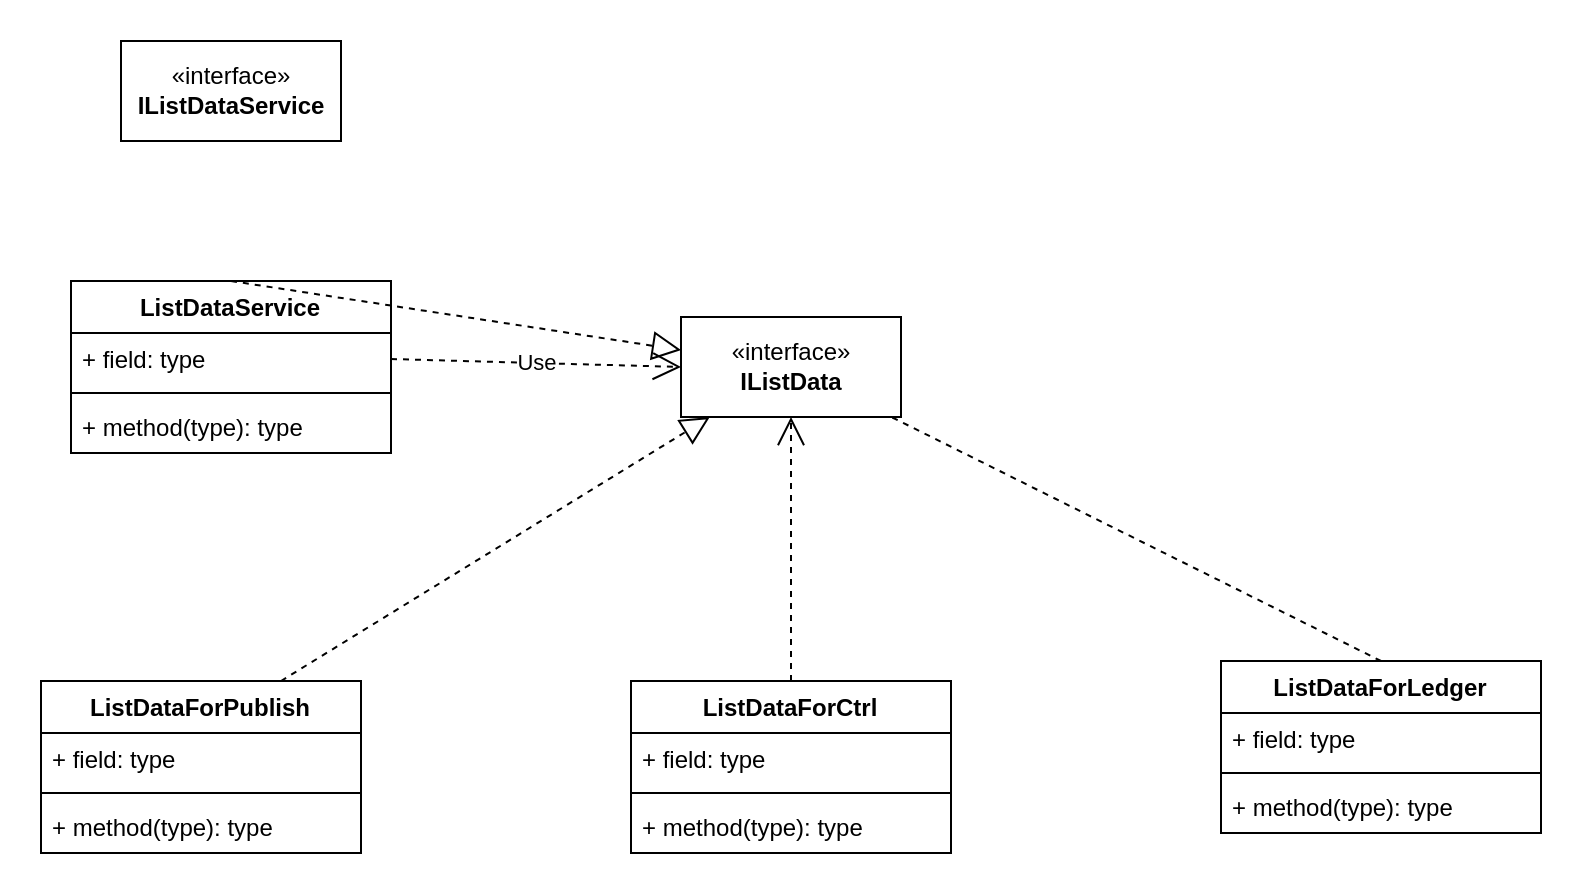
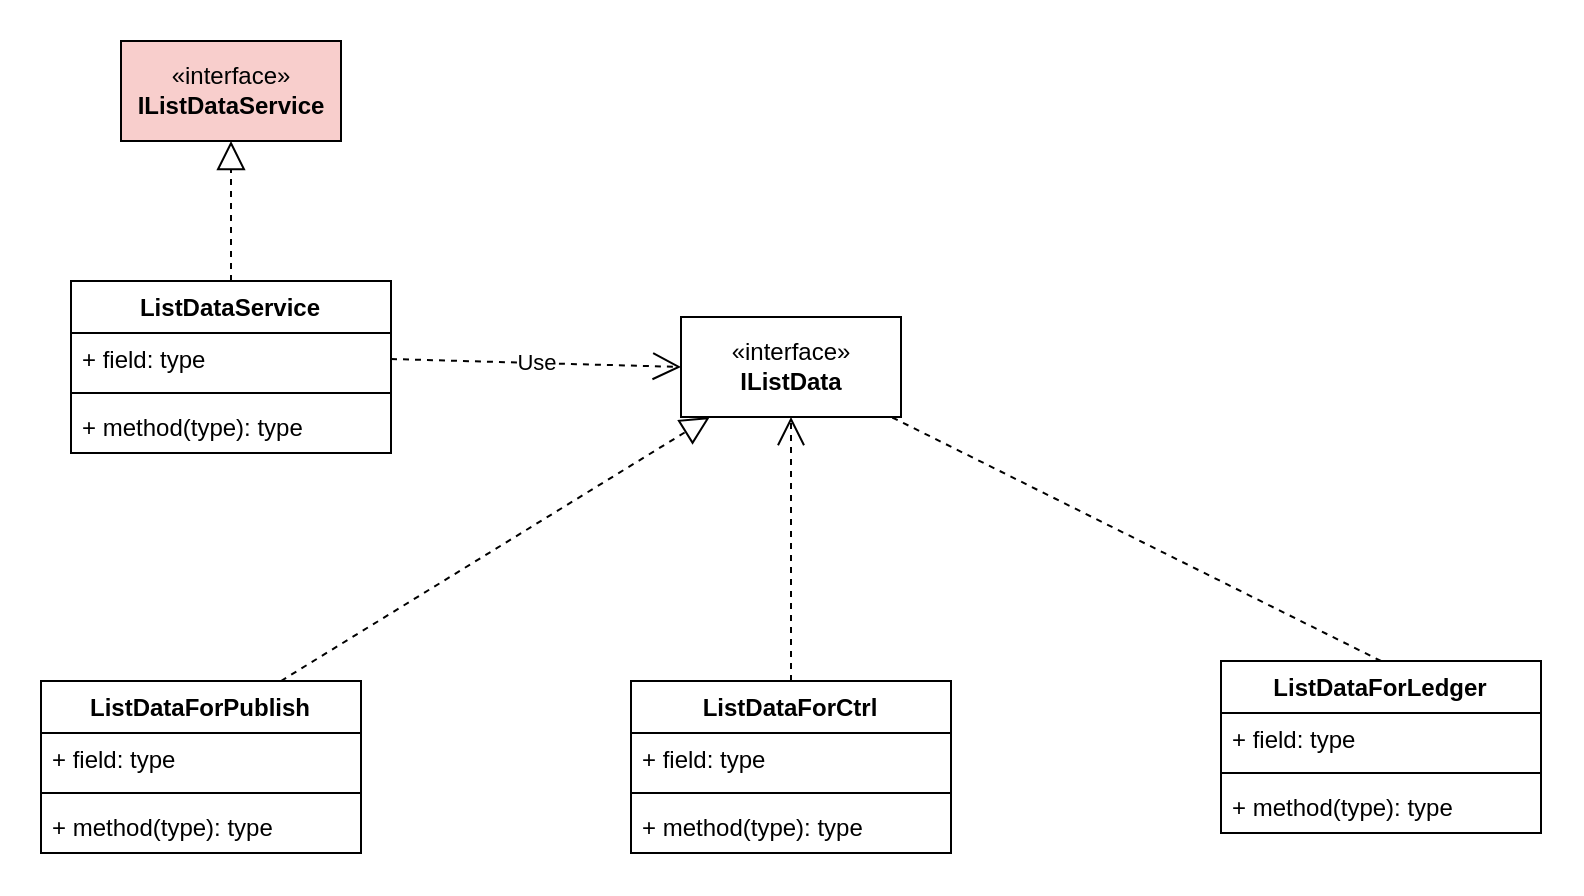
(231, 91) -> (231, 91)
(443, 313) -> (231, 226)
